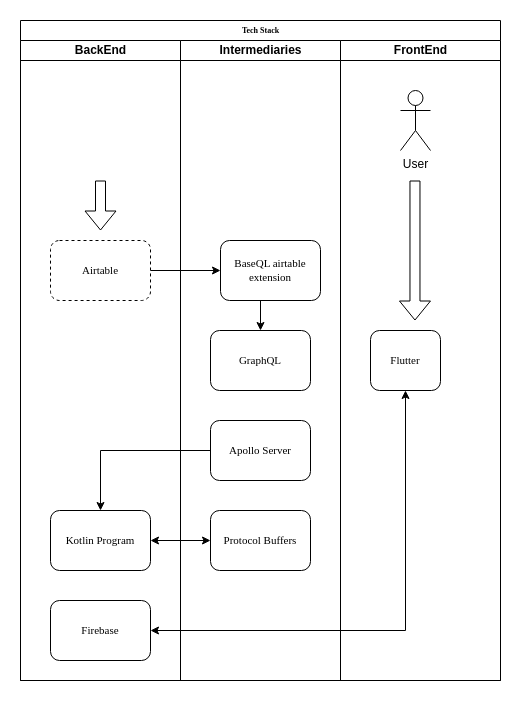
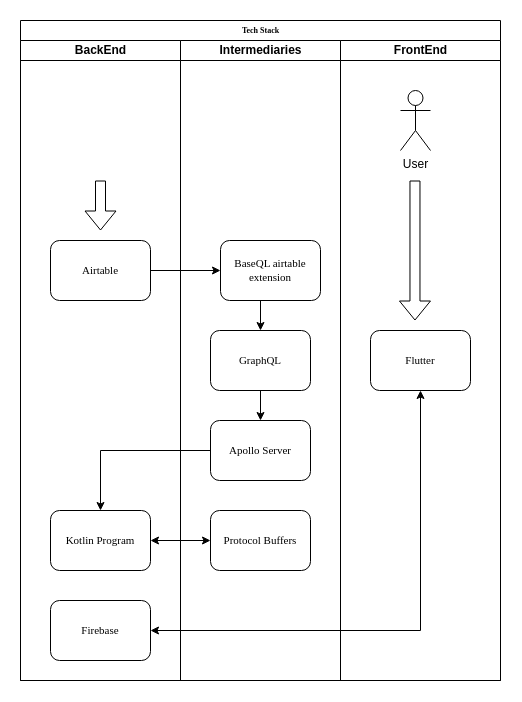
(101, 271) -> (101, 271)
(406, 361) -> (421, 361)
none -> (261, 402)
